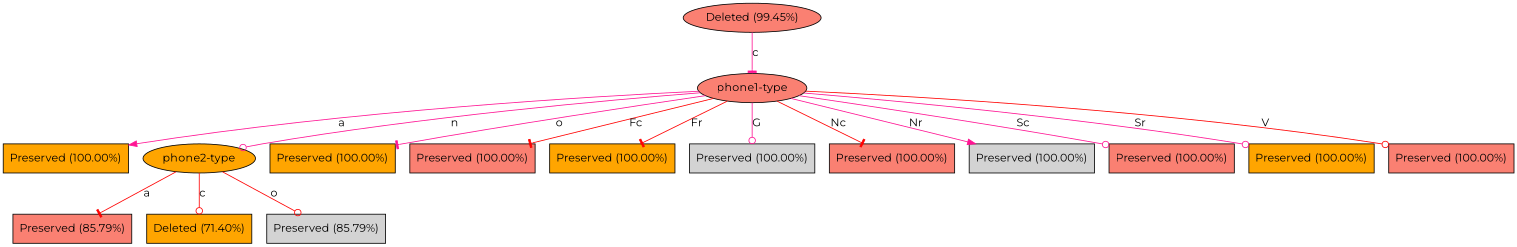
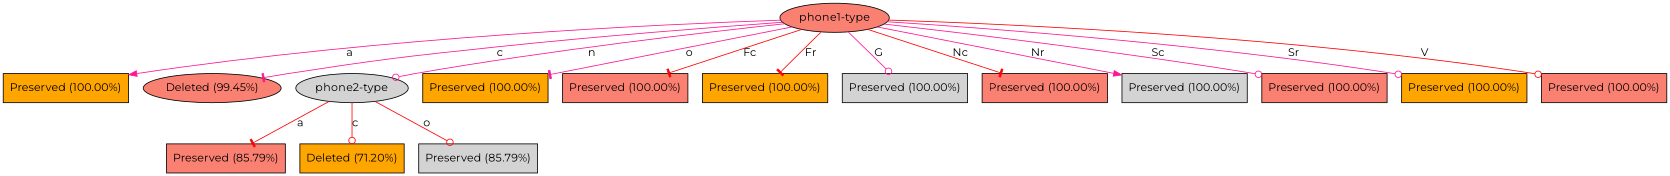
(752, 51) -> (524, 44)
(199, 158) -> (352, 88)
(199, 229) -> (352, 158)
